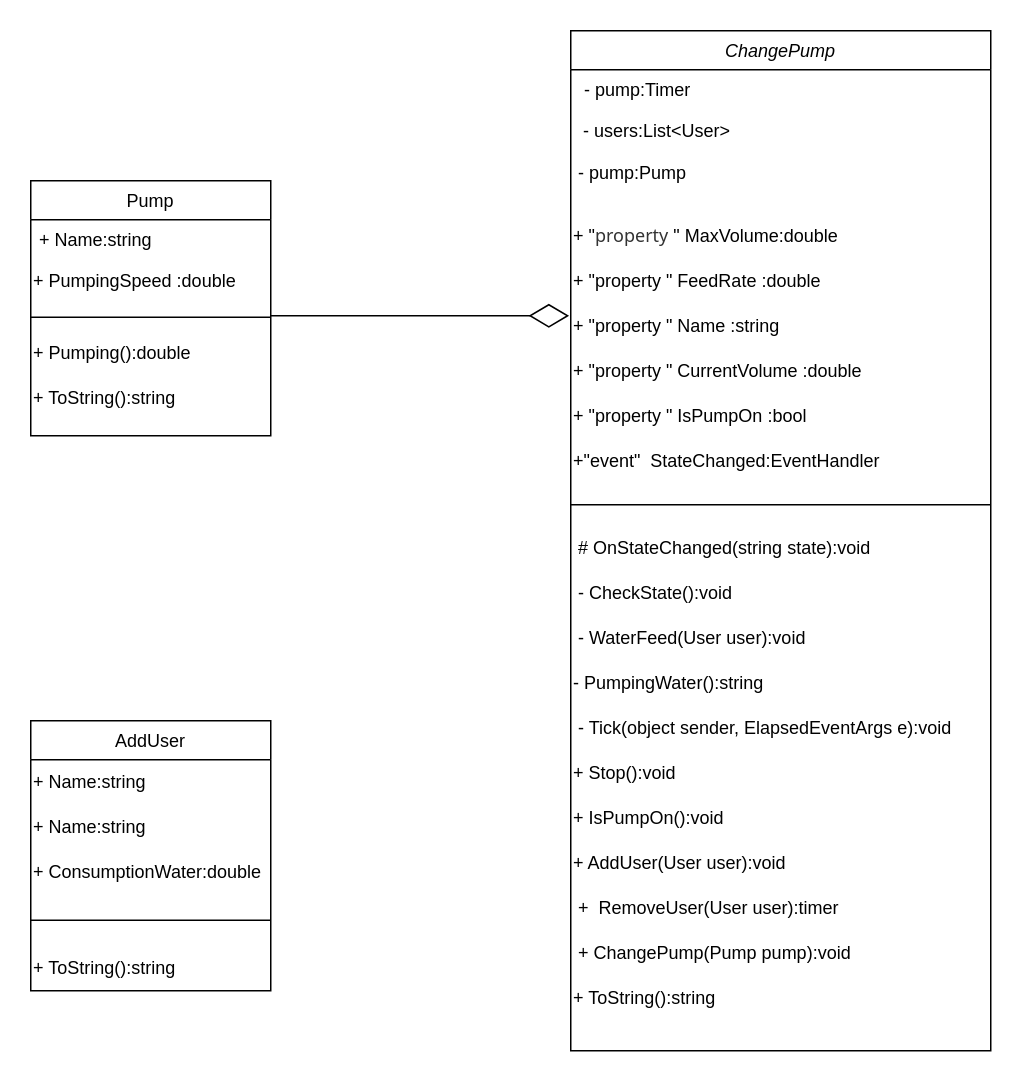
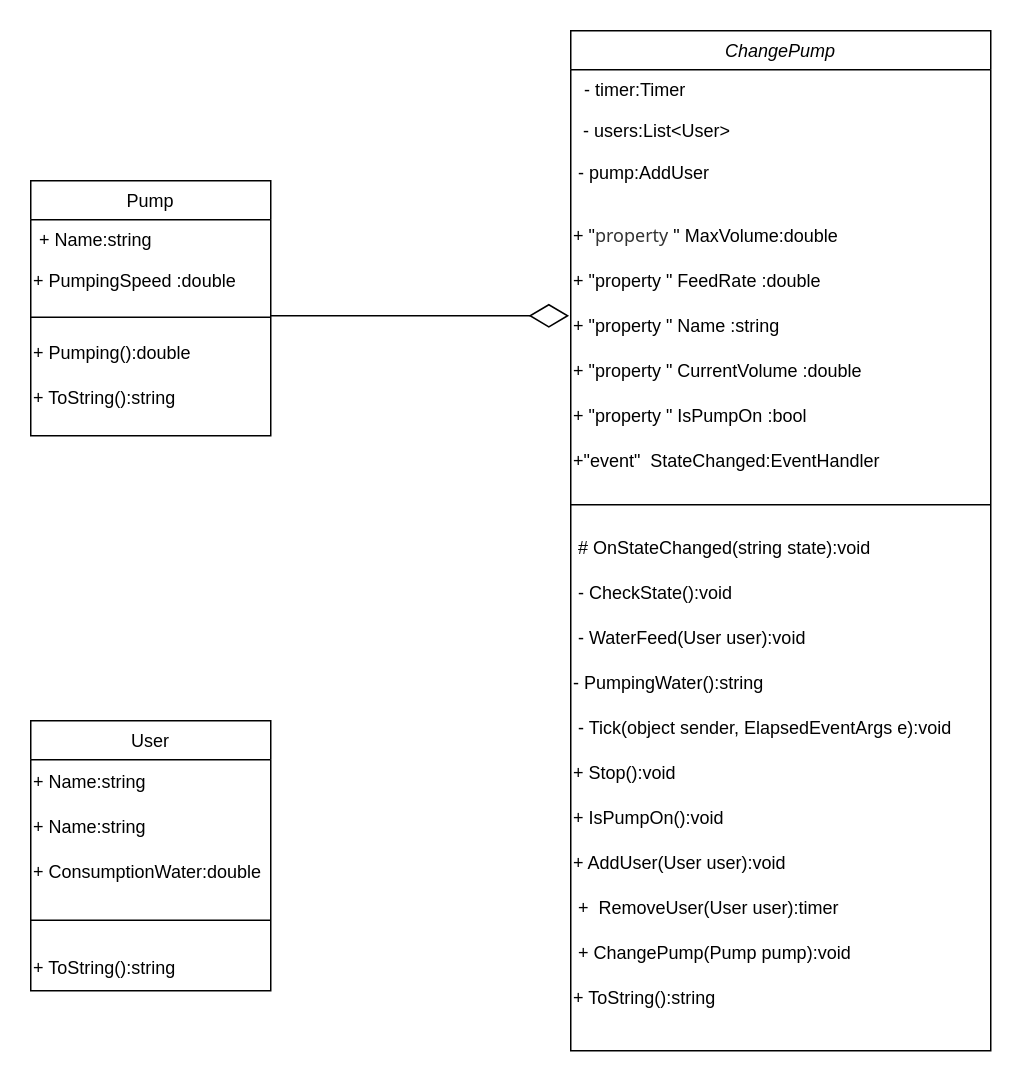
(632, 90) -> (635, 90)
(625, 184) -> (640, 184)
(150, 741) -> (150, 741)
